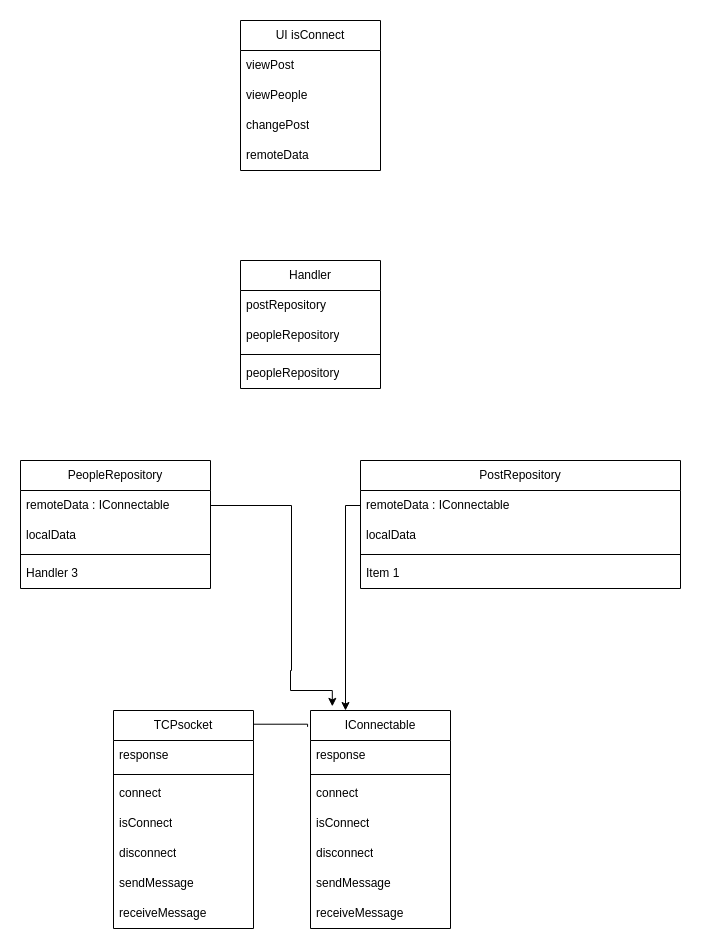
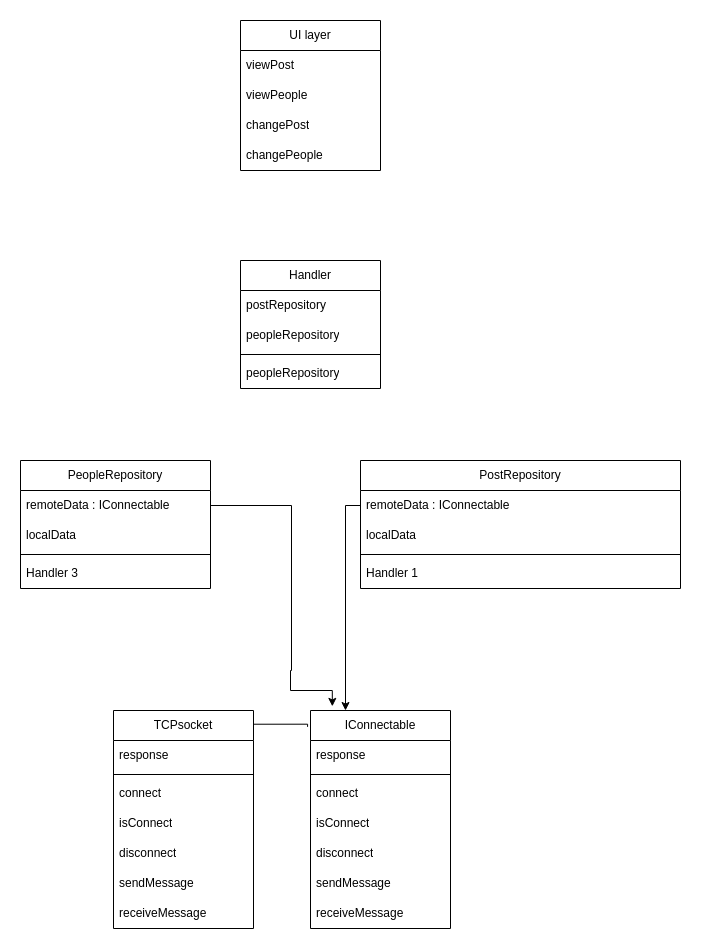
(311, 36) -> (311, 36)
(280, 156) -> (285, 156)
(385, 574) -> (394, 574)
